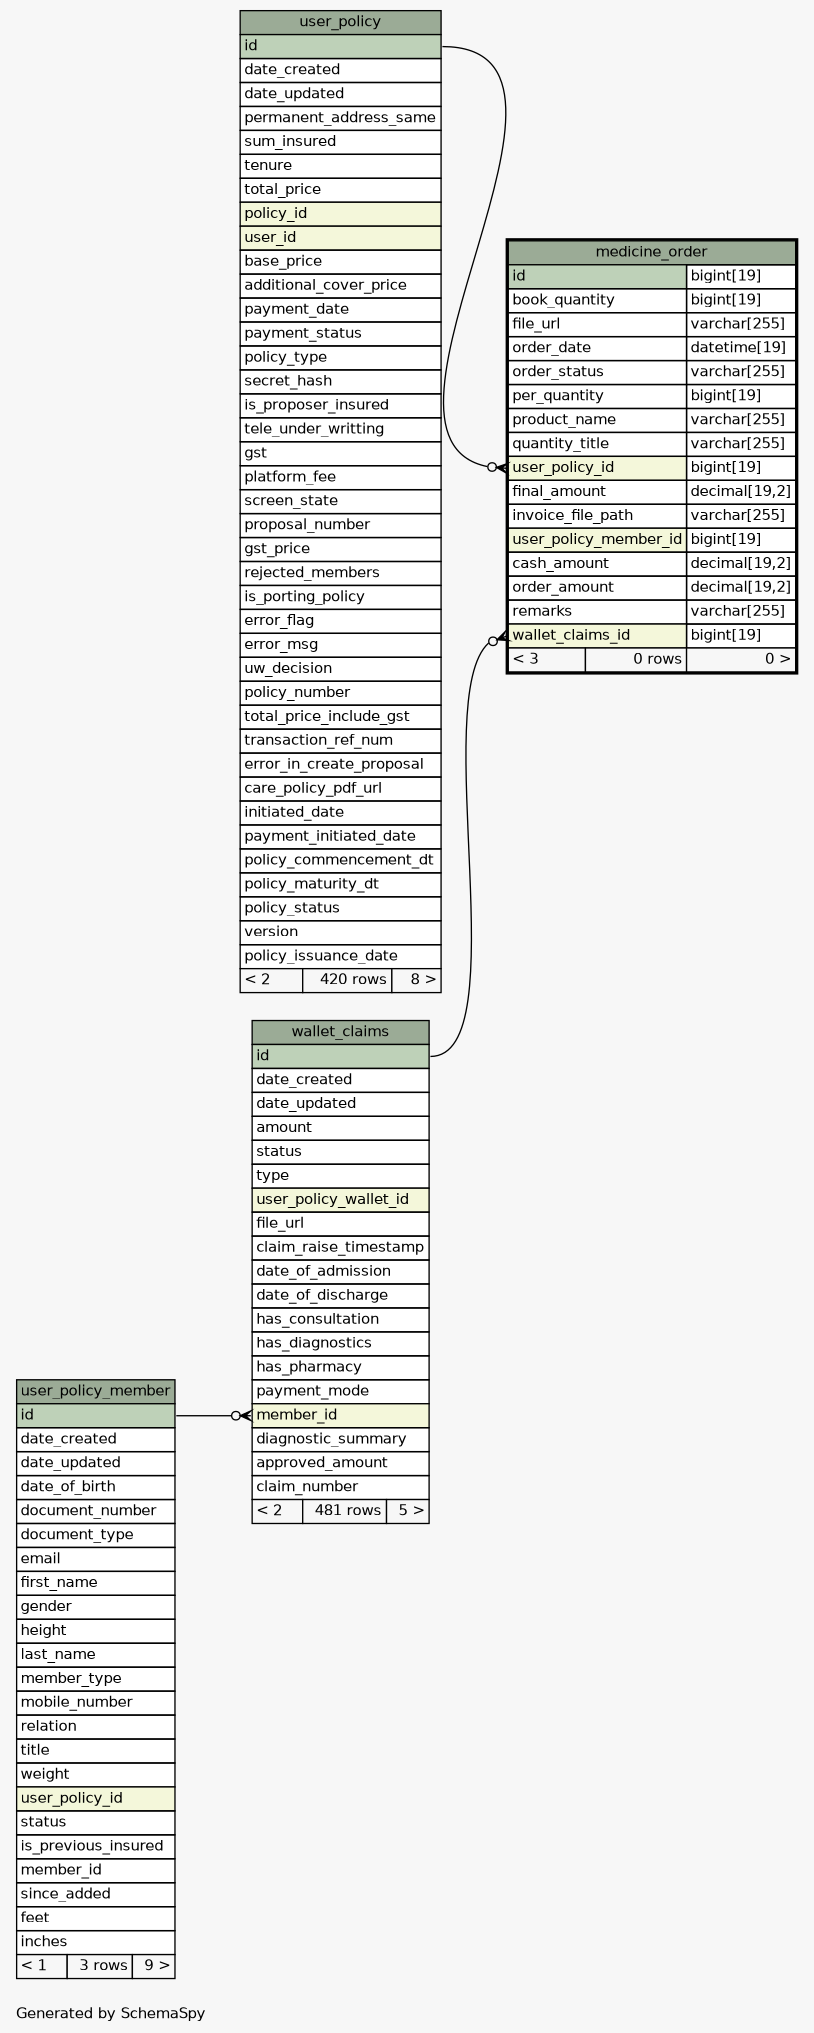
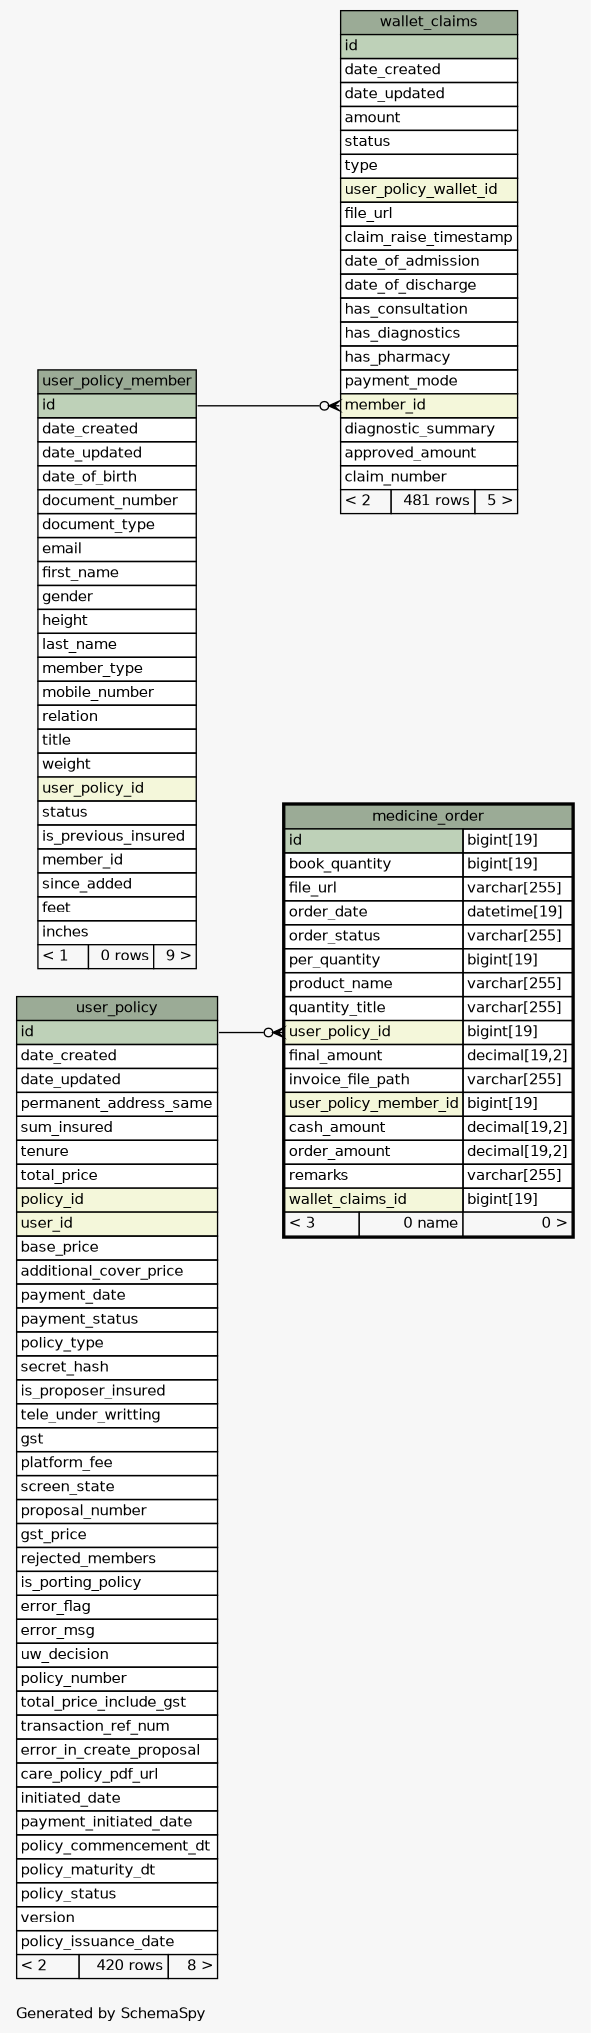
(658, 659) -> (431, 1223)
(469, 856) -> none
(104, 1966) -> (125, 956)
